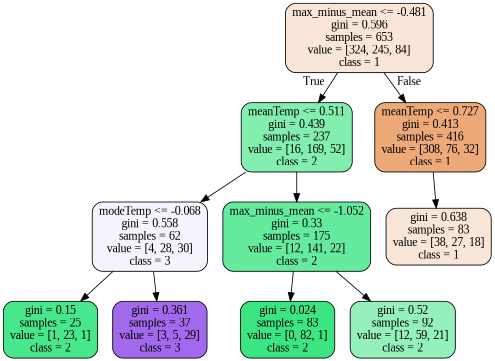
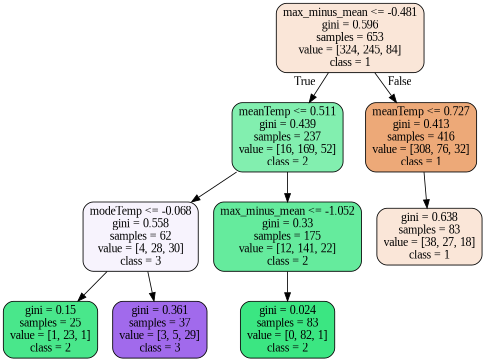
(403, 330) -> none
